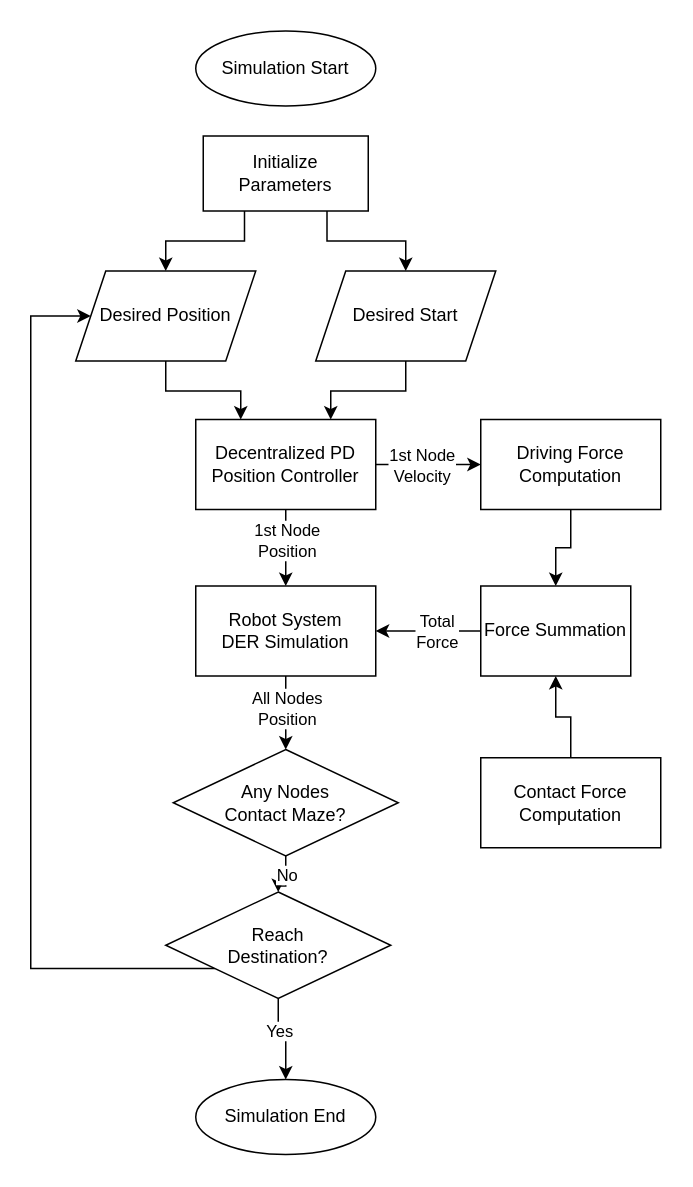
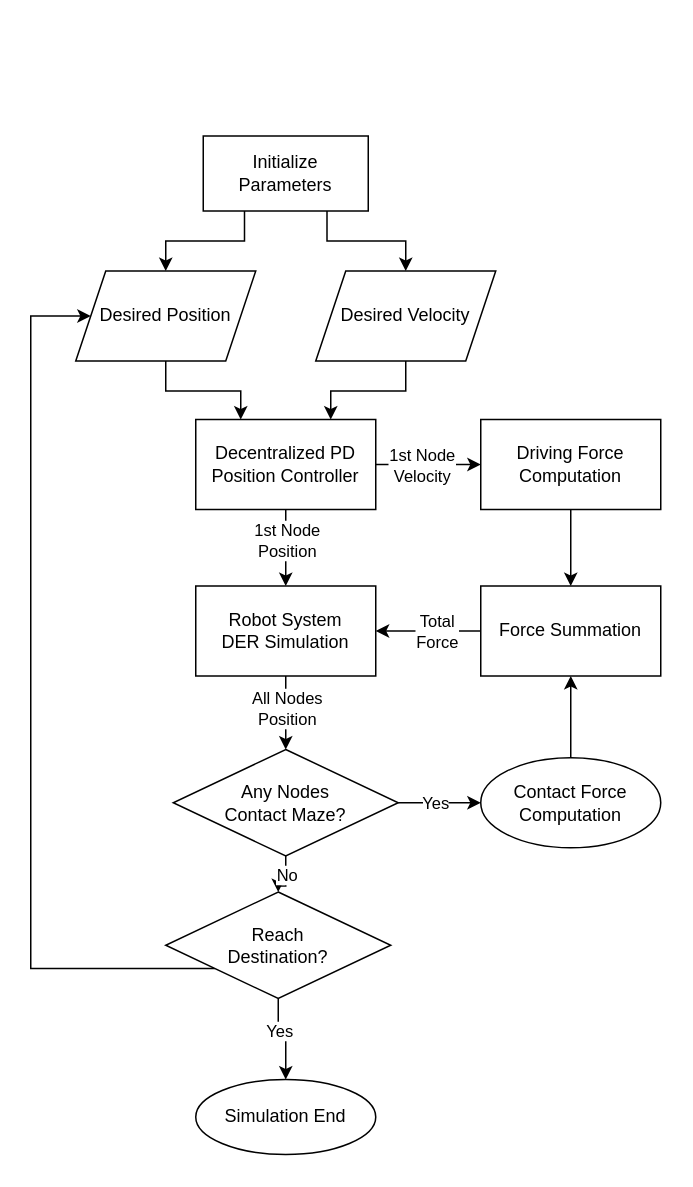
(286, 68) -> none
(406, 316) -> (406, 316)
(556, 631) -> (571, 631)
none -> (435, 803)
(571, 803) -> (571, 803)
